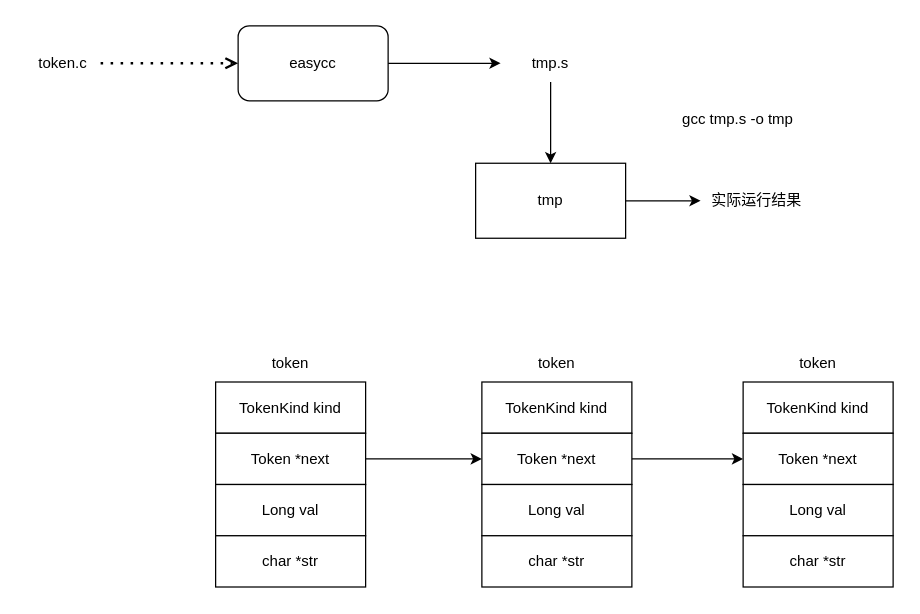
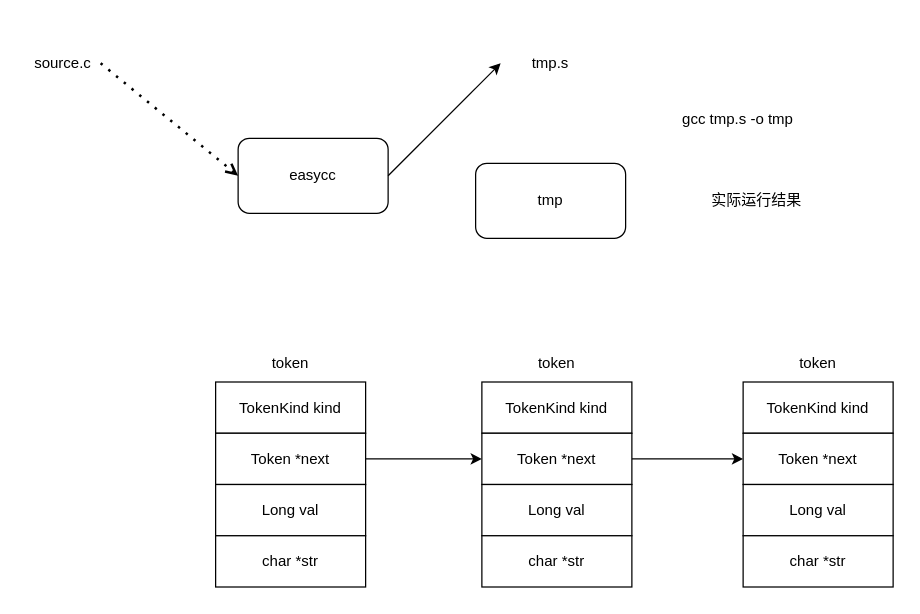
(63, 63) -> (63, 63)
(313, 63) -> (313, 176)
(551, 118) -> none
(551, 201) -> (551, 201)
(659, 201) -> none
